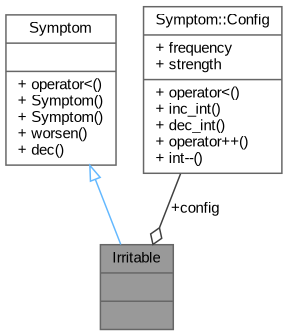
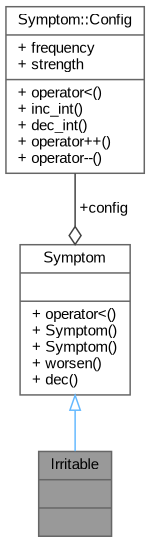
(179, 158) -> (60, 158)
(170, 201) -> (75, 200)
